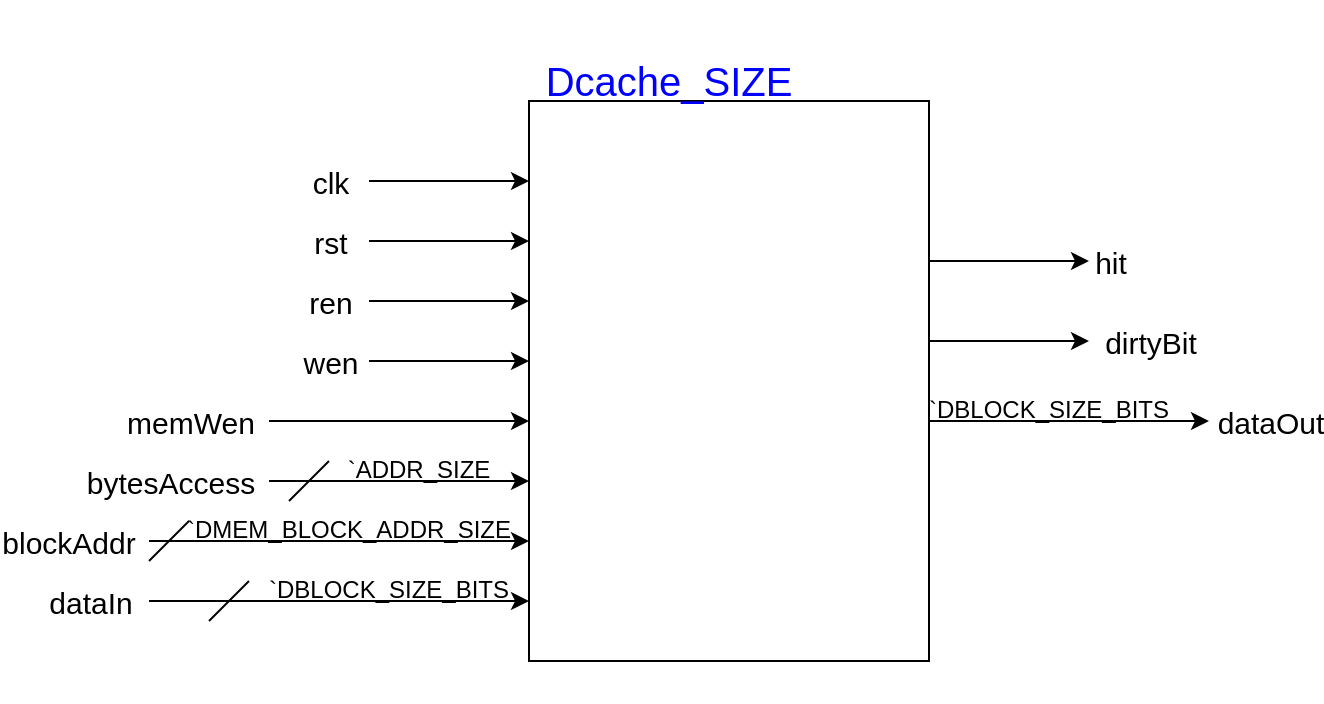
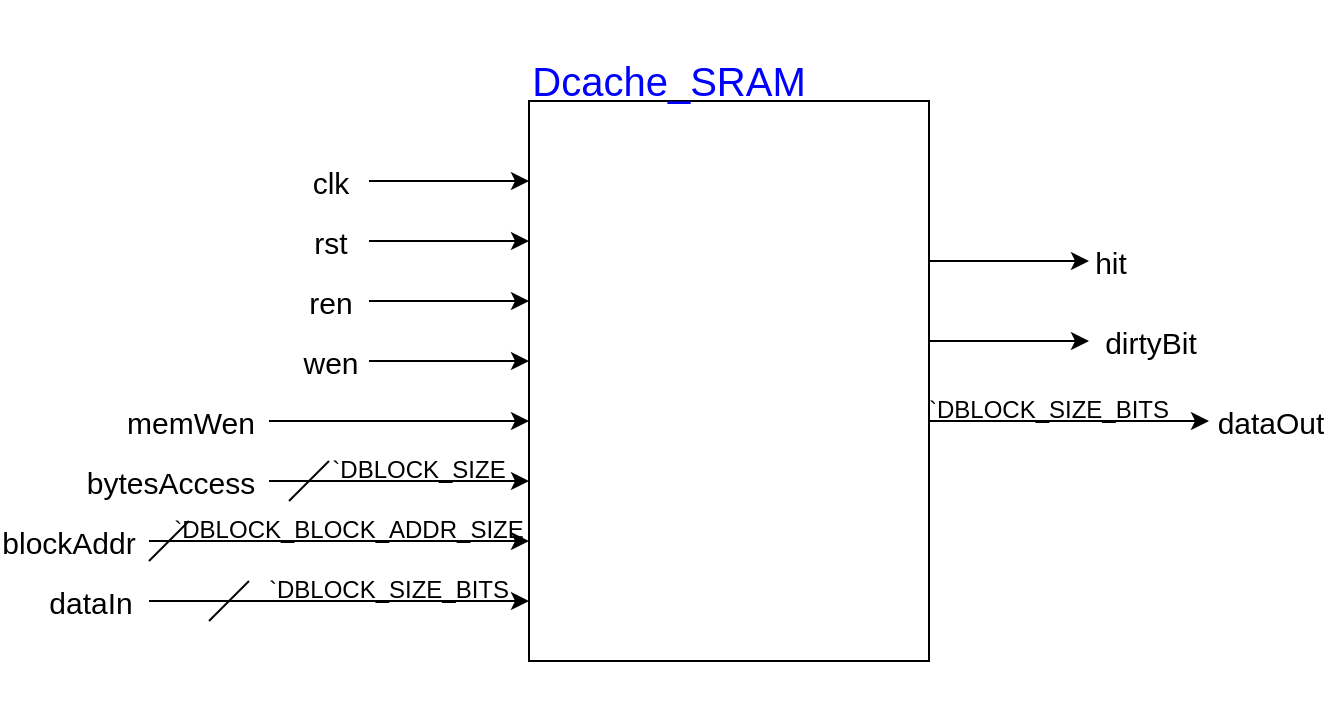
(670, 81) -> (670, 81)
(420, 471) -> (420, 471)
(350, 531) -> (350, 531)
